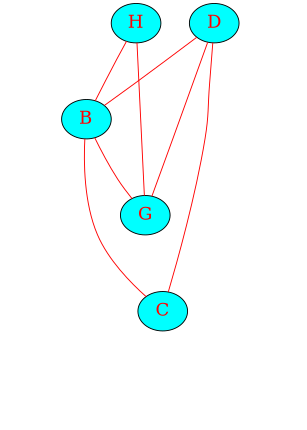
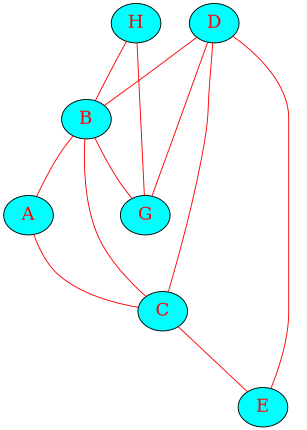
none -> (29, 215)
none -> (263, 407)
